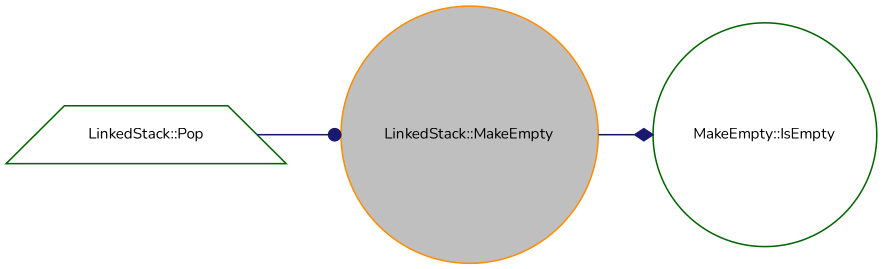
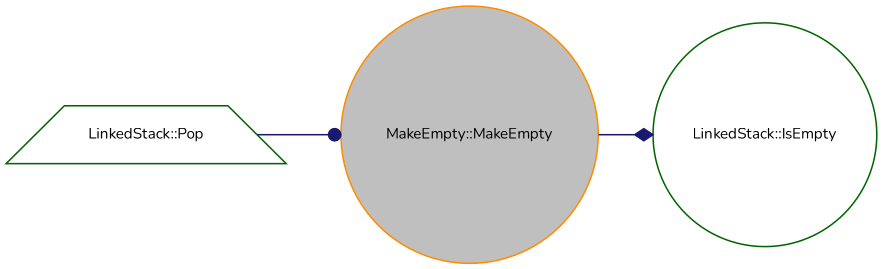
(470, 135) -> (470, 135)
(765, 135) -> (765, 135)
